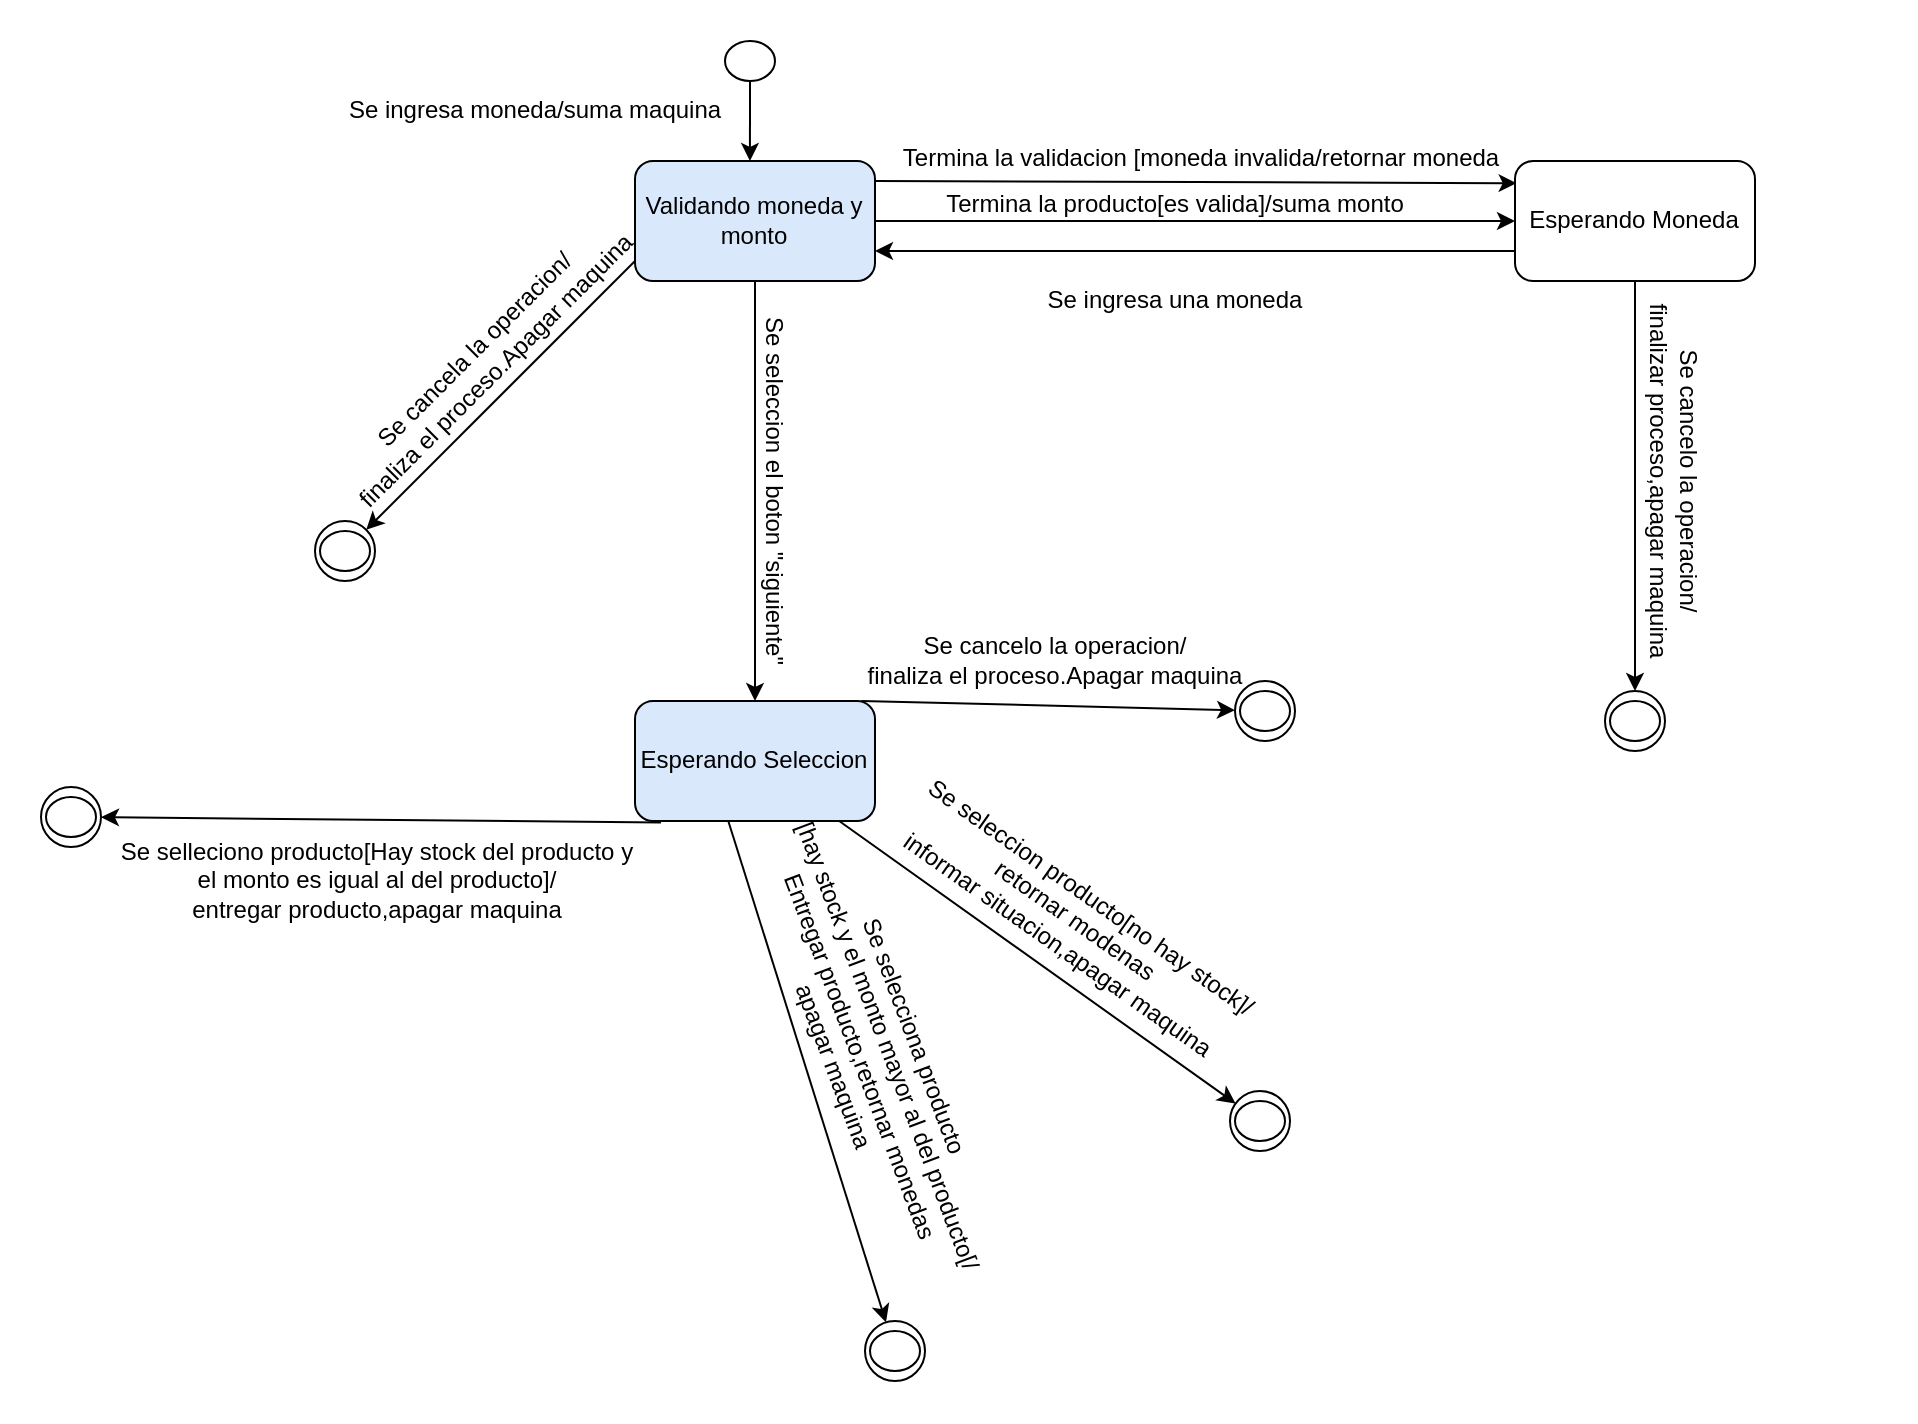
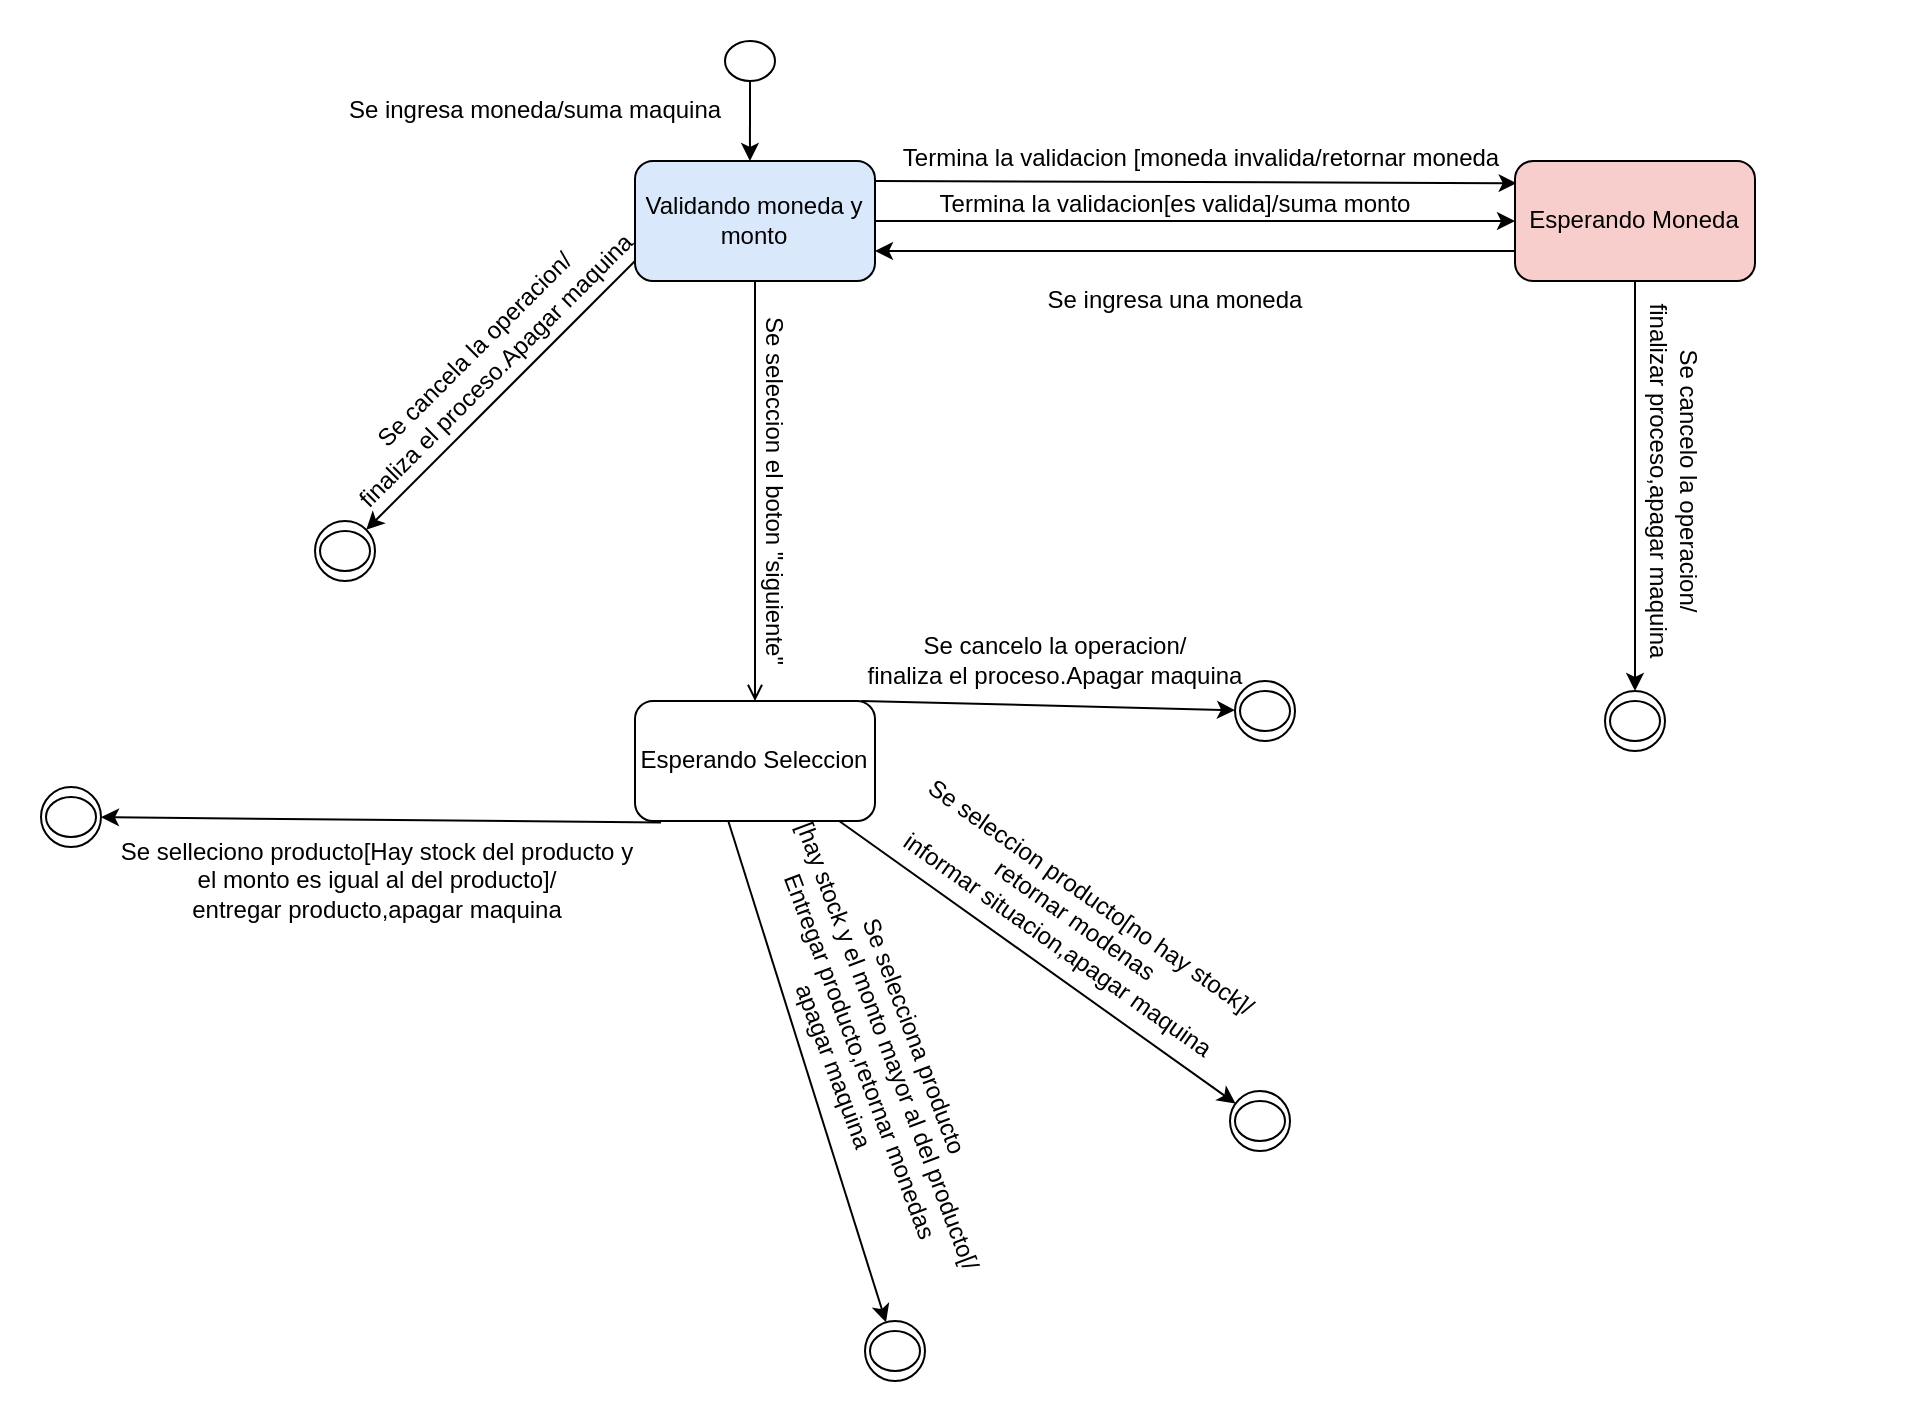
(1176, 205) -> (1176, 205)
(1635, 221) -> (1635, 221)
(755, 686) -> (755, 689)
(755, 761) -> (755, 761)
